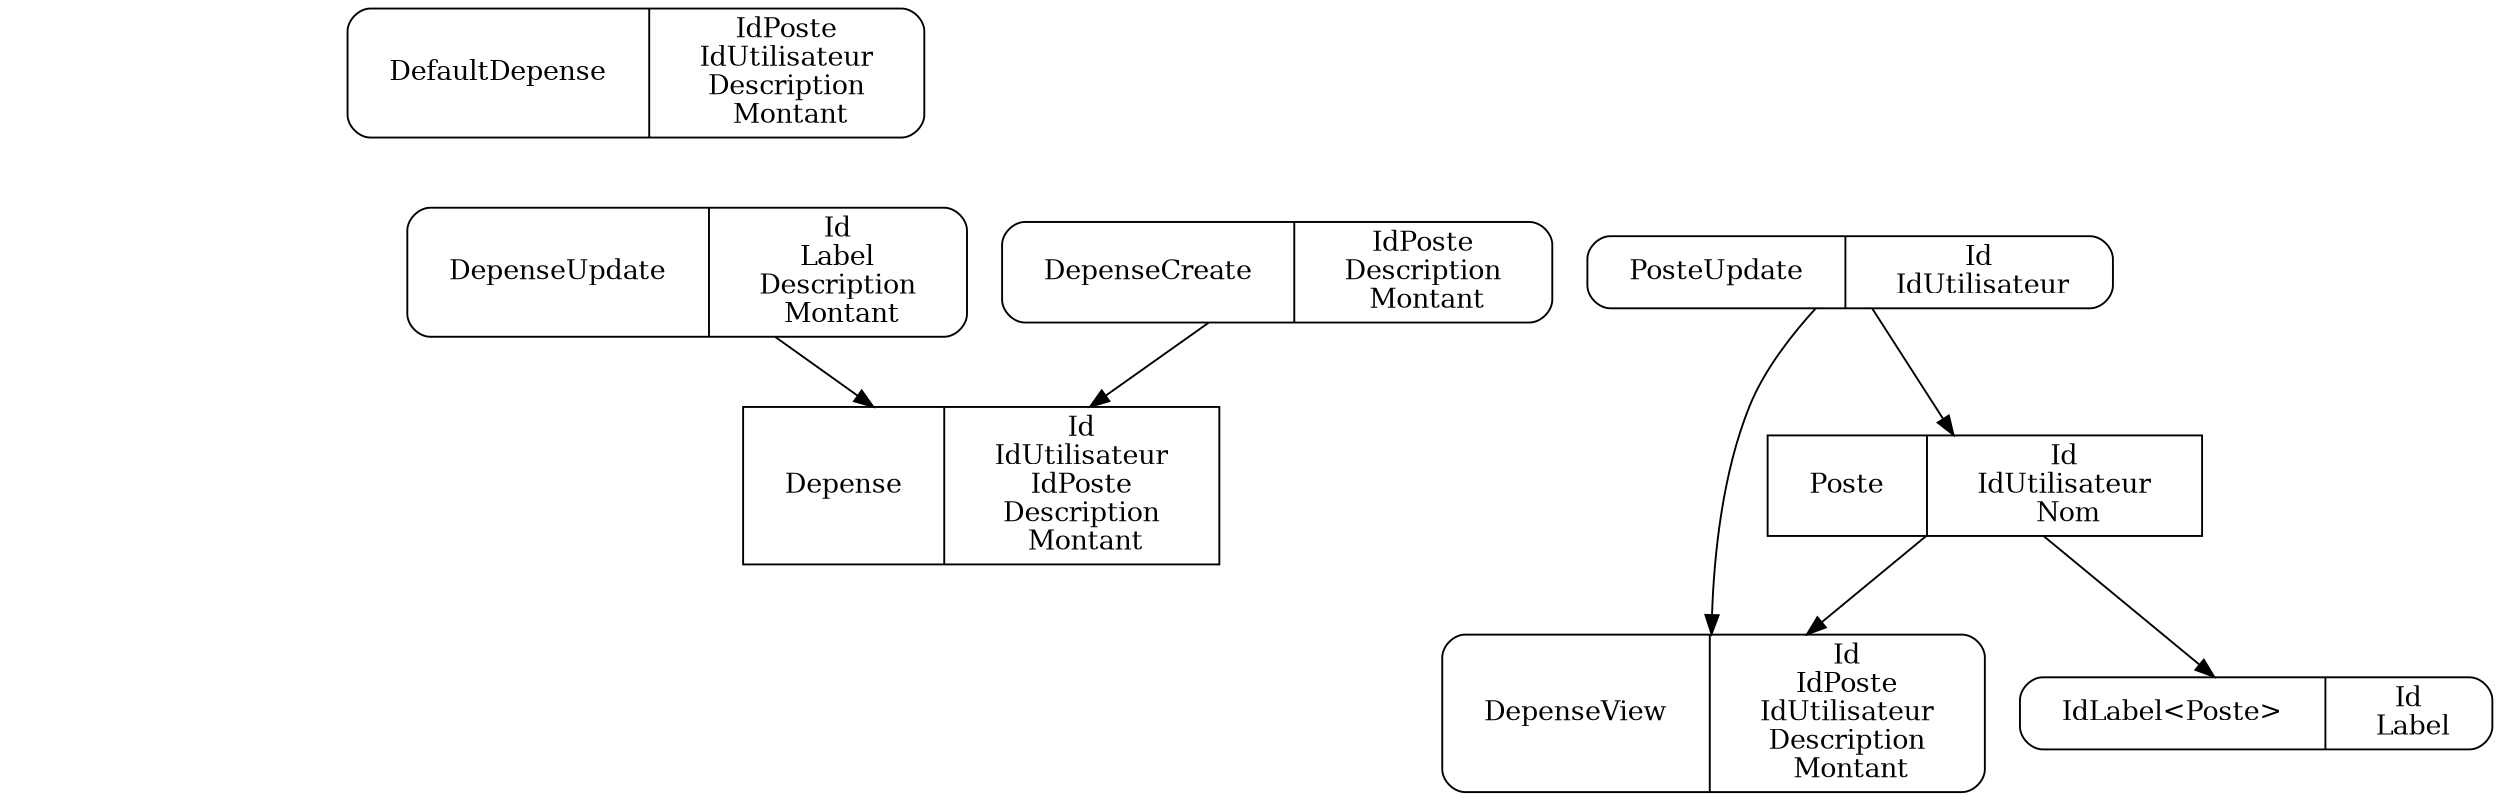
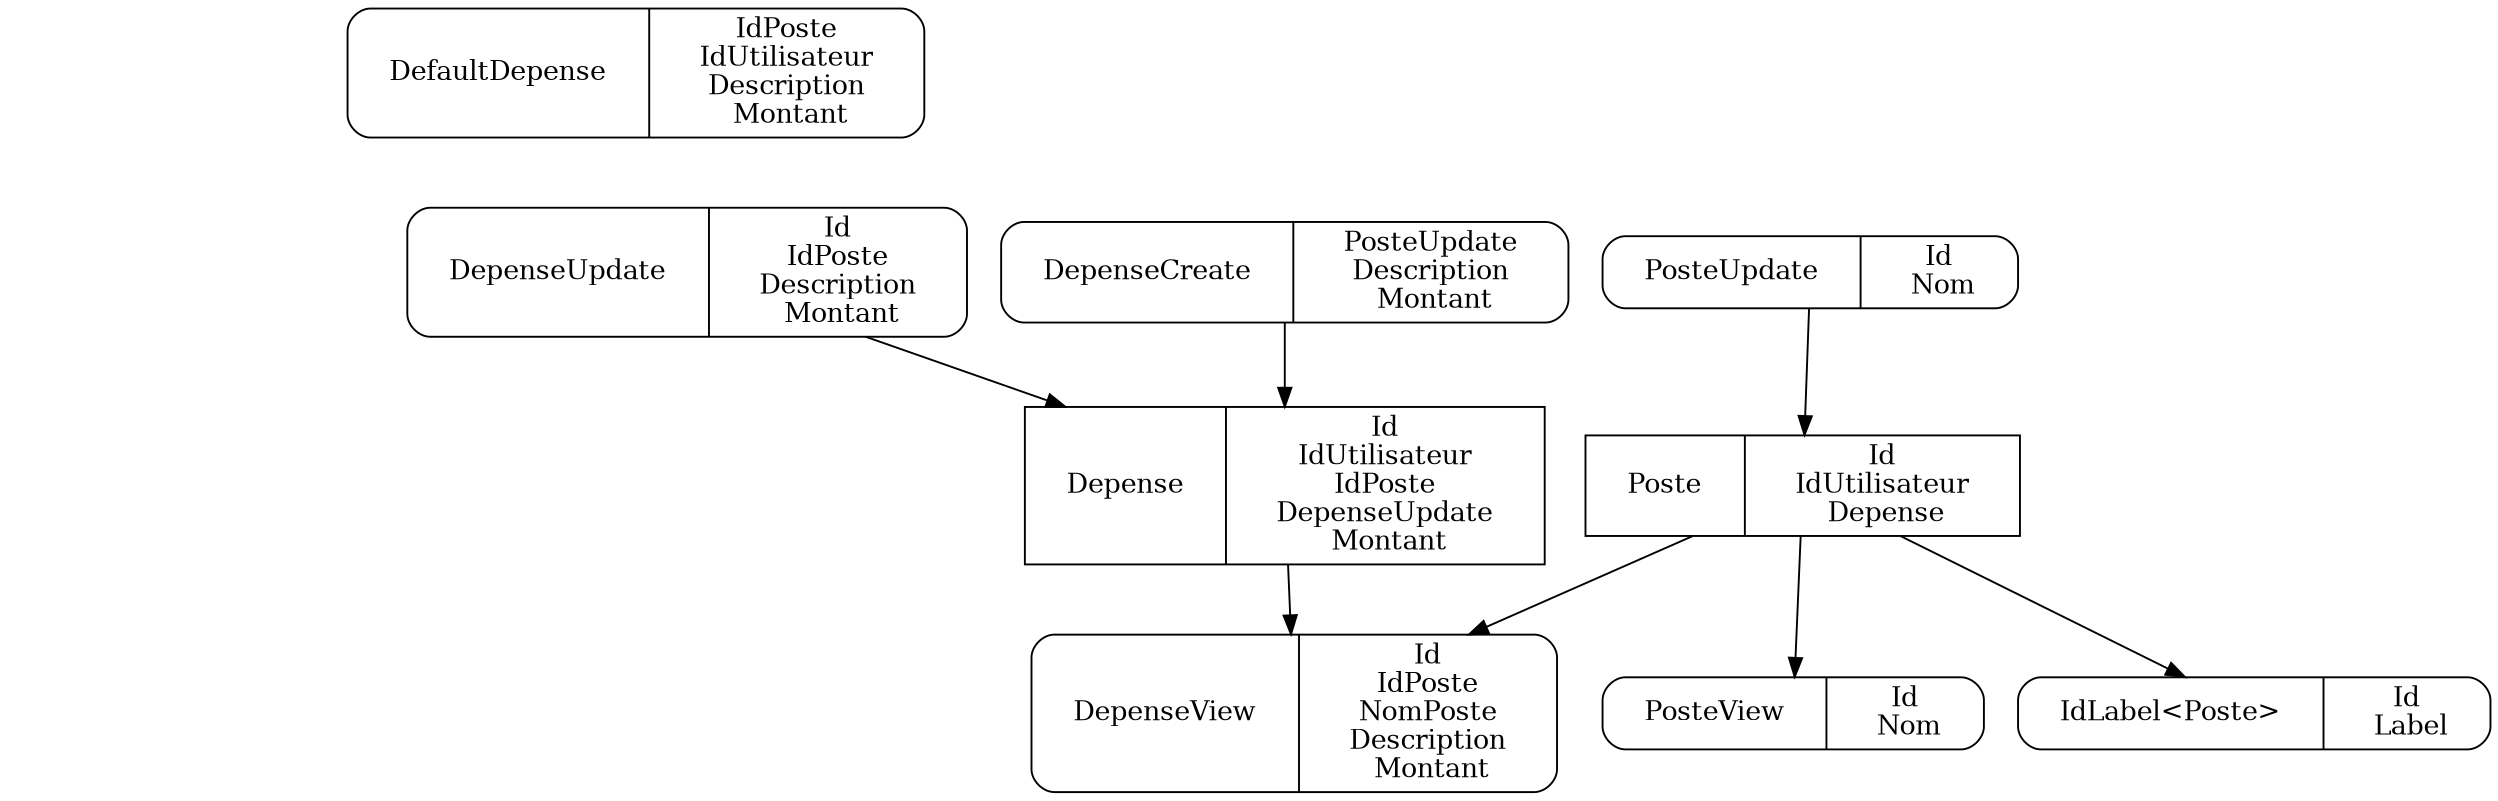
(1423, 243) -> (1431, 243)
(838, 257) -> (838, 257)
(1979, 286) -> (1939, 286)
(1735, 451) -> (1289, 590)
(1082, 513) -> (1385, 513)
(2065, 513) -> (1882, 513)
(1847, 712) -> (1428, 712)
none -> (1793, 713)
